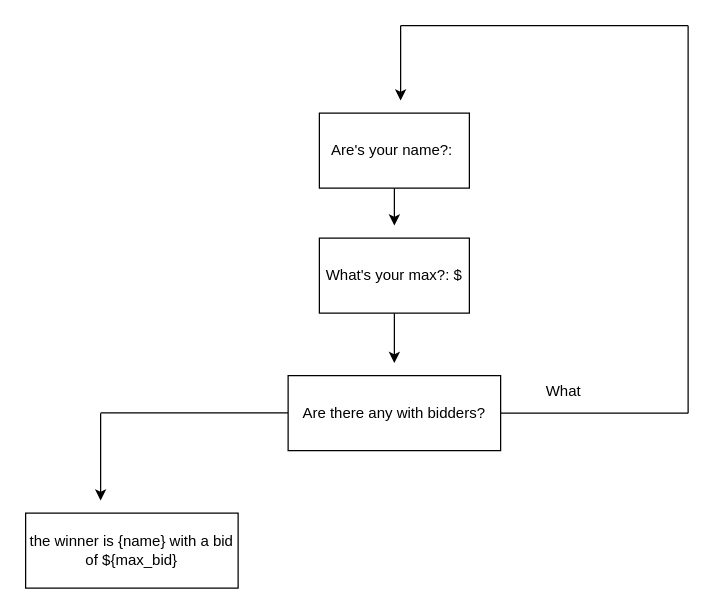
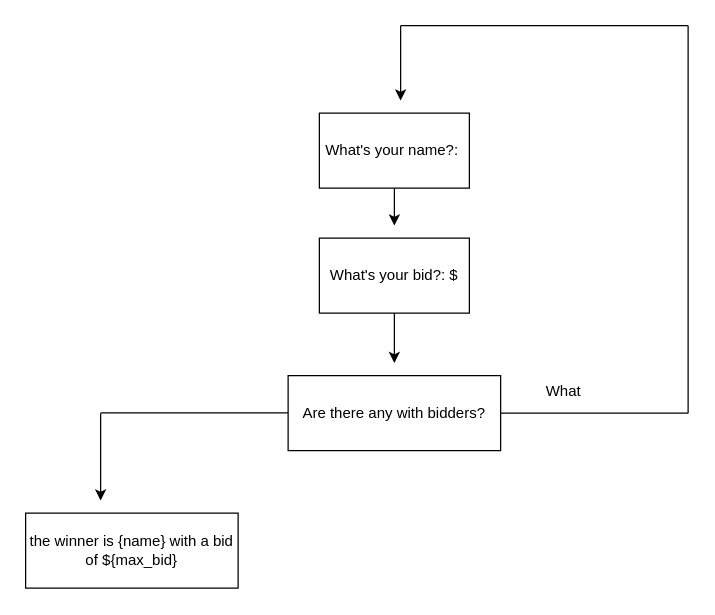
(394, 151) -> (394, 151)
(394, 276) -> (394, 276)
